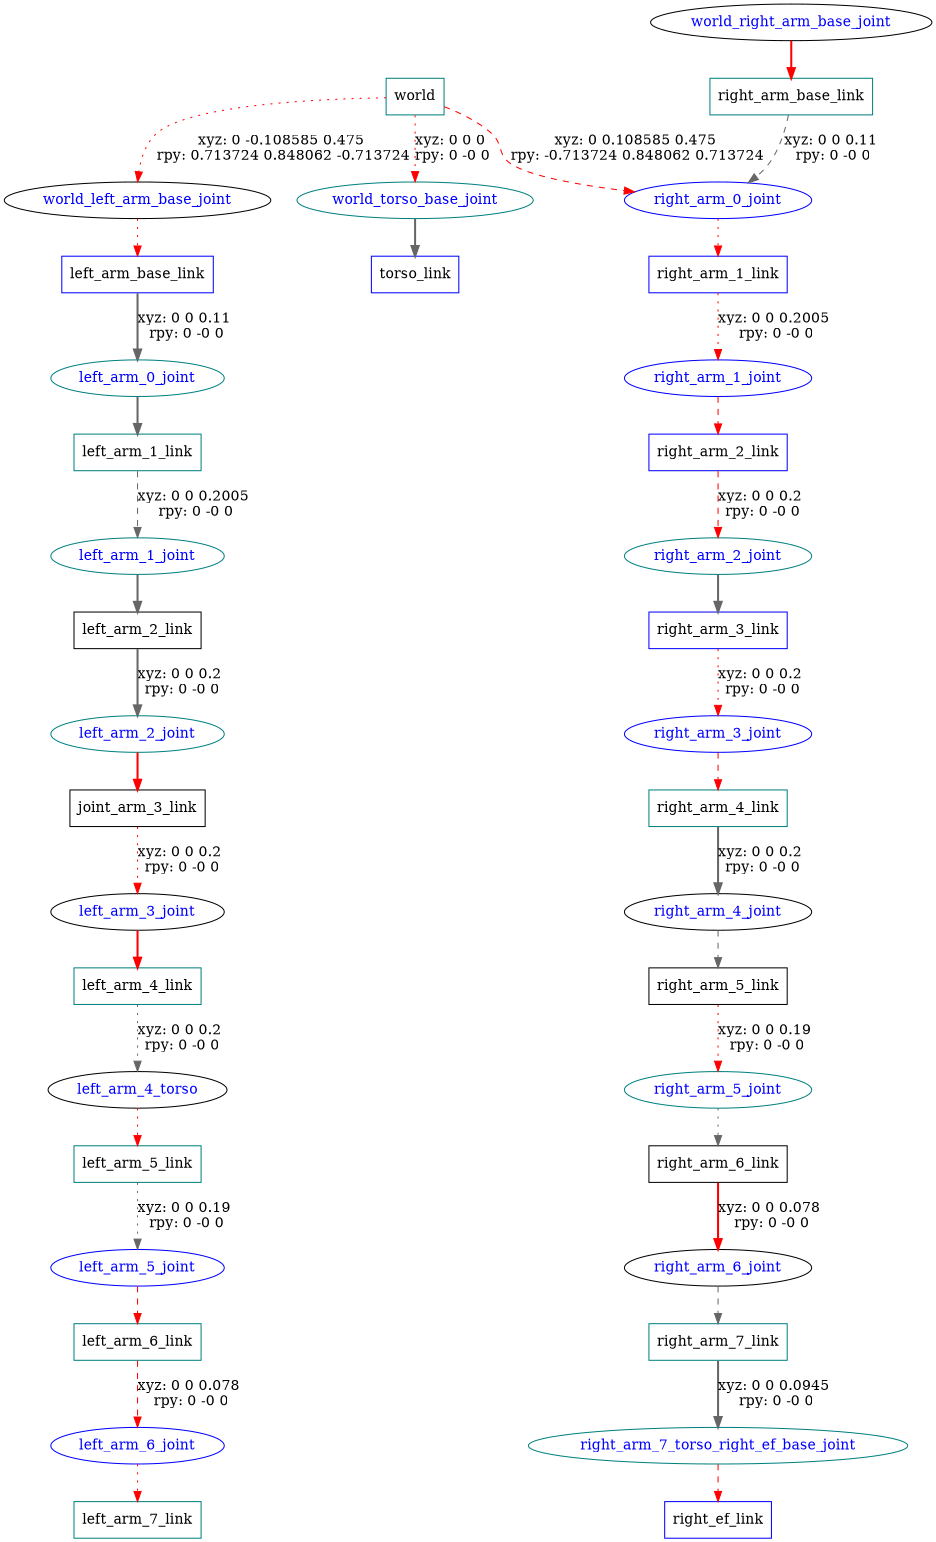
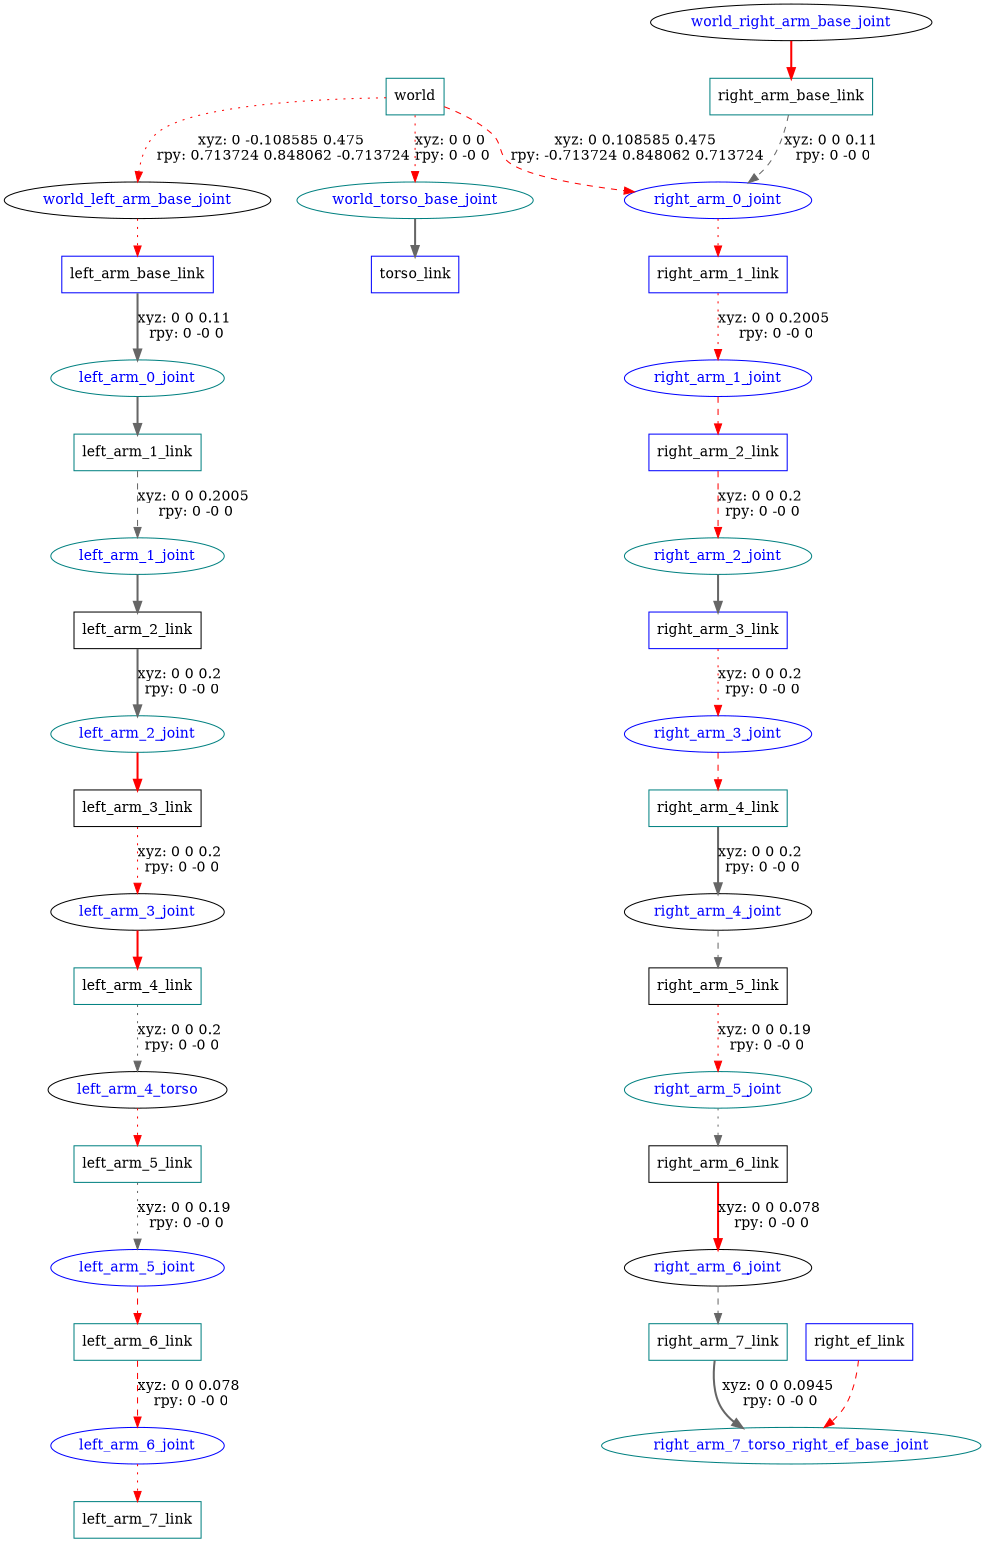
(138, 808) -> (138, 808)
(718, 1478) -> (851, 1393)
